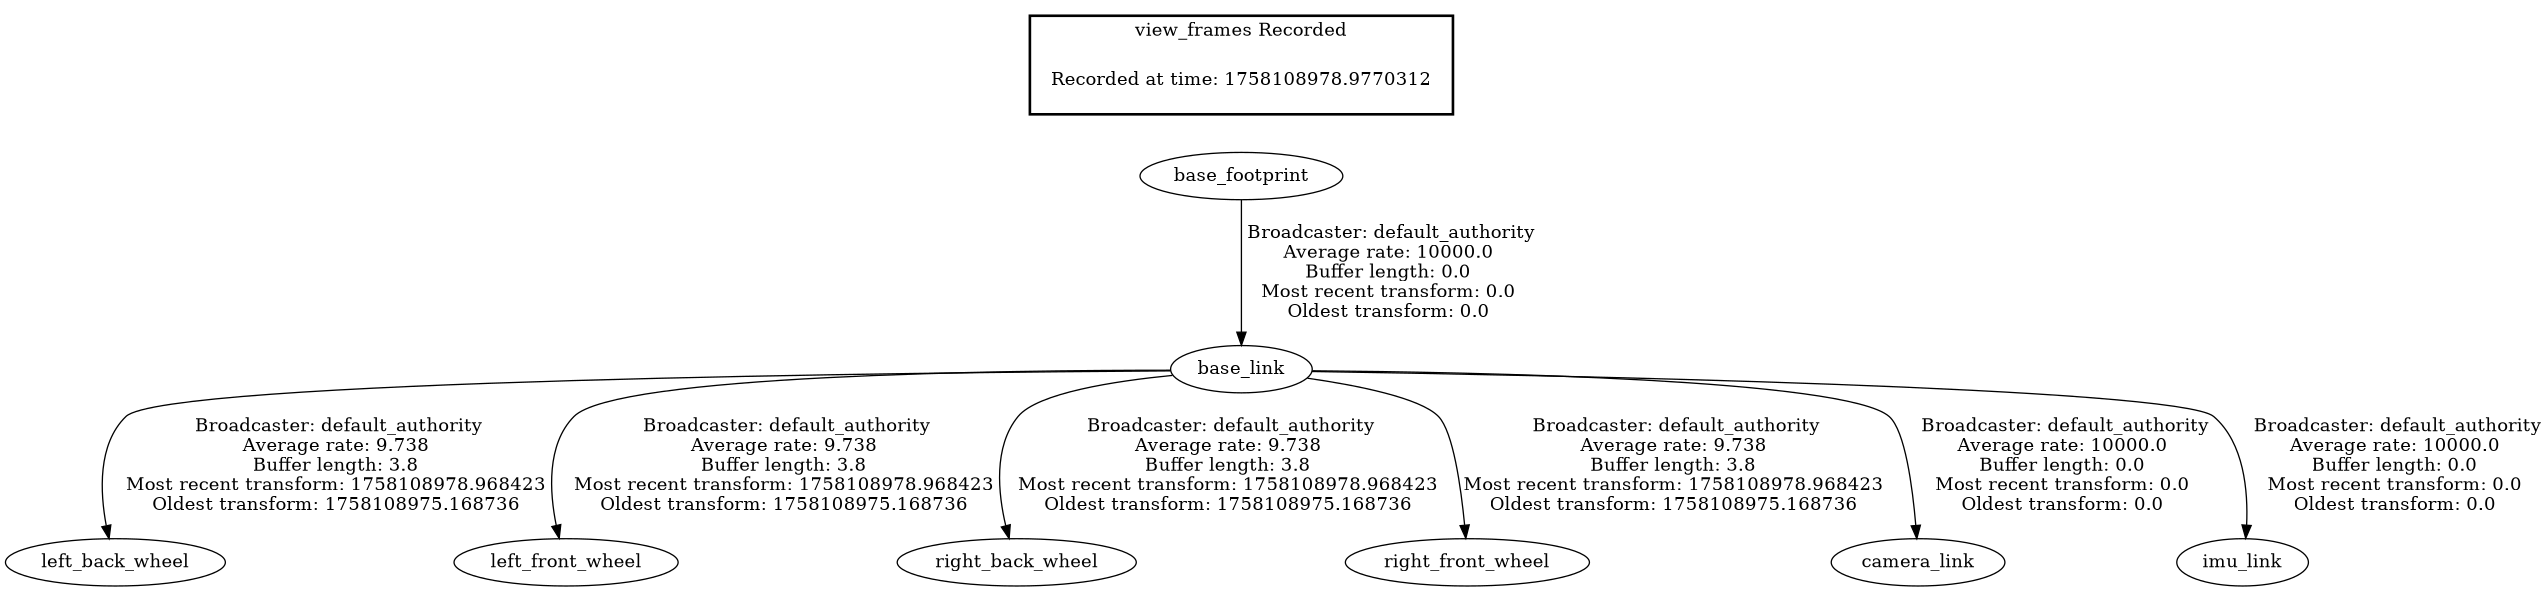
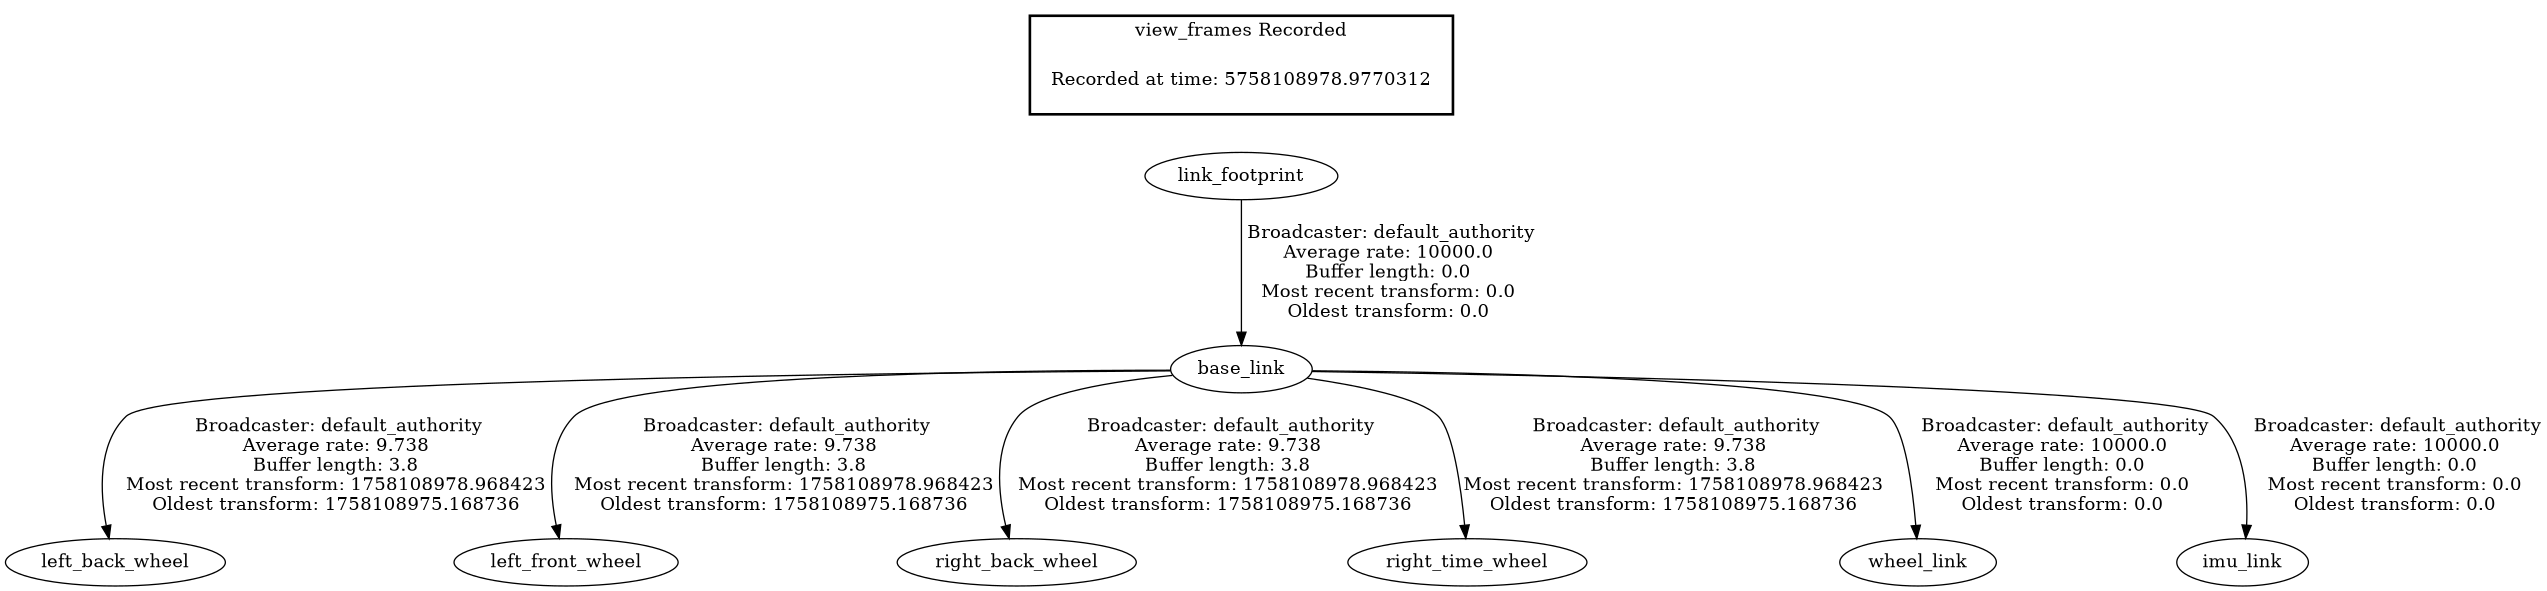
(1241, 80) -> (1241, 80)
(1241, 176) -> (1241, 176)
(1467, 562) -> (1467, 562)
(1918, 562) -> (1918, 562)
